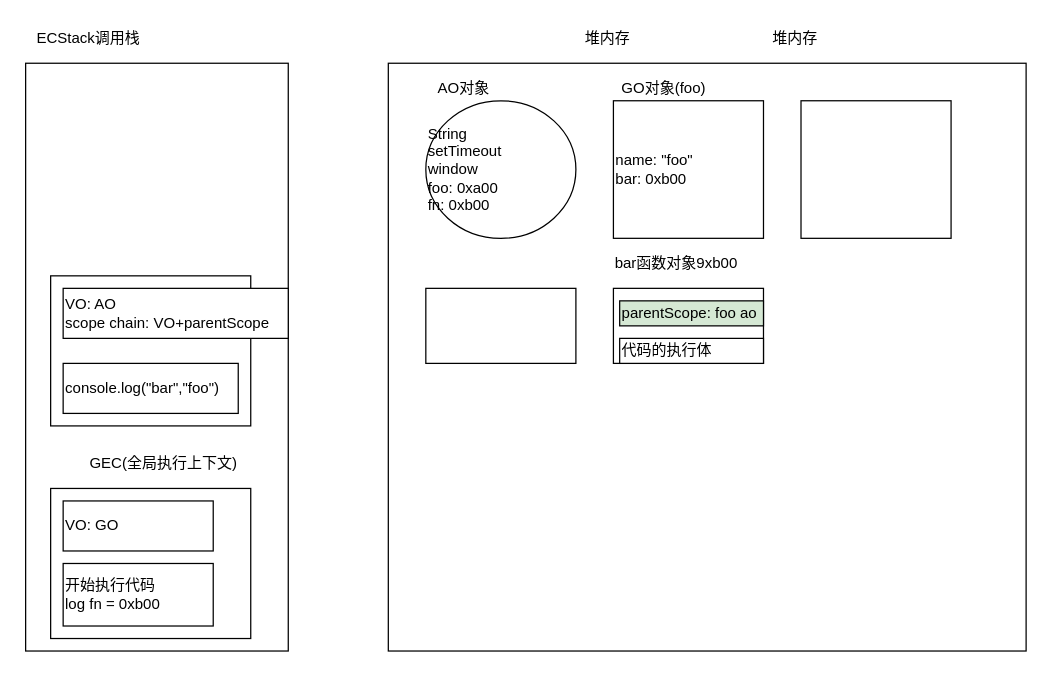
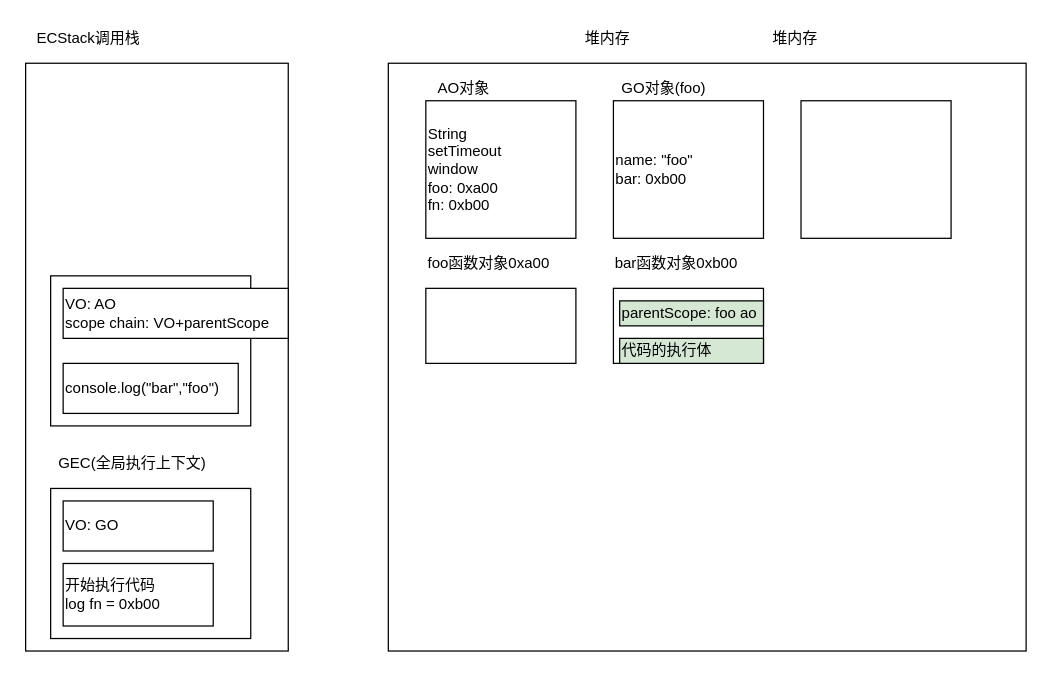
(501, 169) -> (501, 169)
none -> (488, 263)
(676, 263) -> (676, 263)
(691, 351) -> (691, 351)
(163, 463) -> (132, 463)
